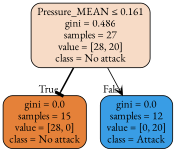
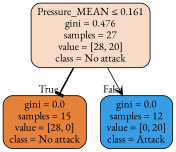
(91, 23) -> (91, 23)
